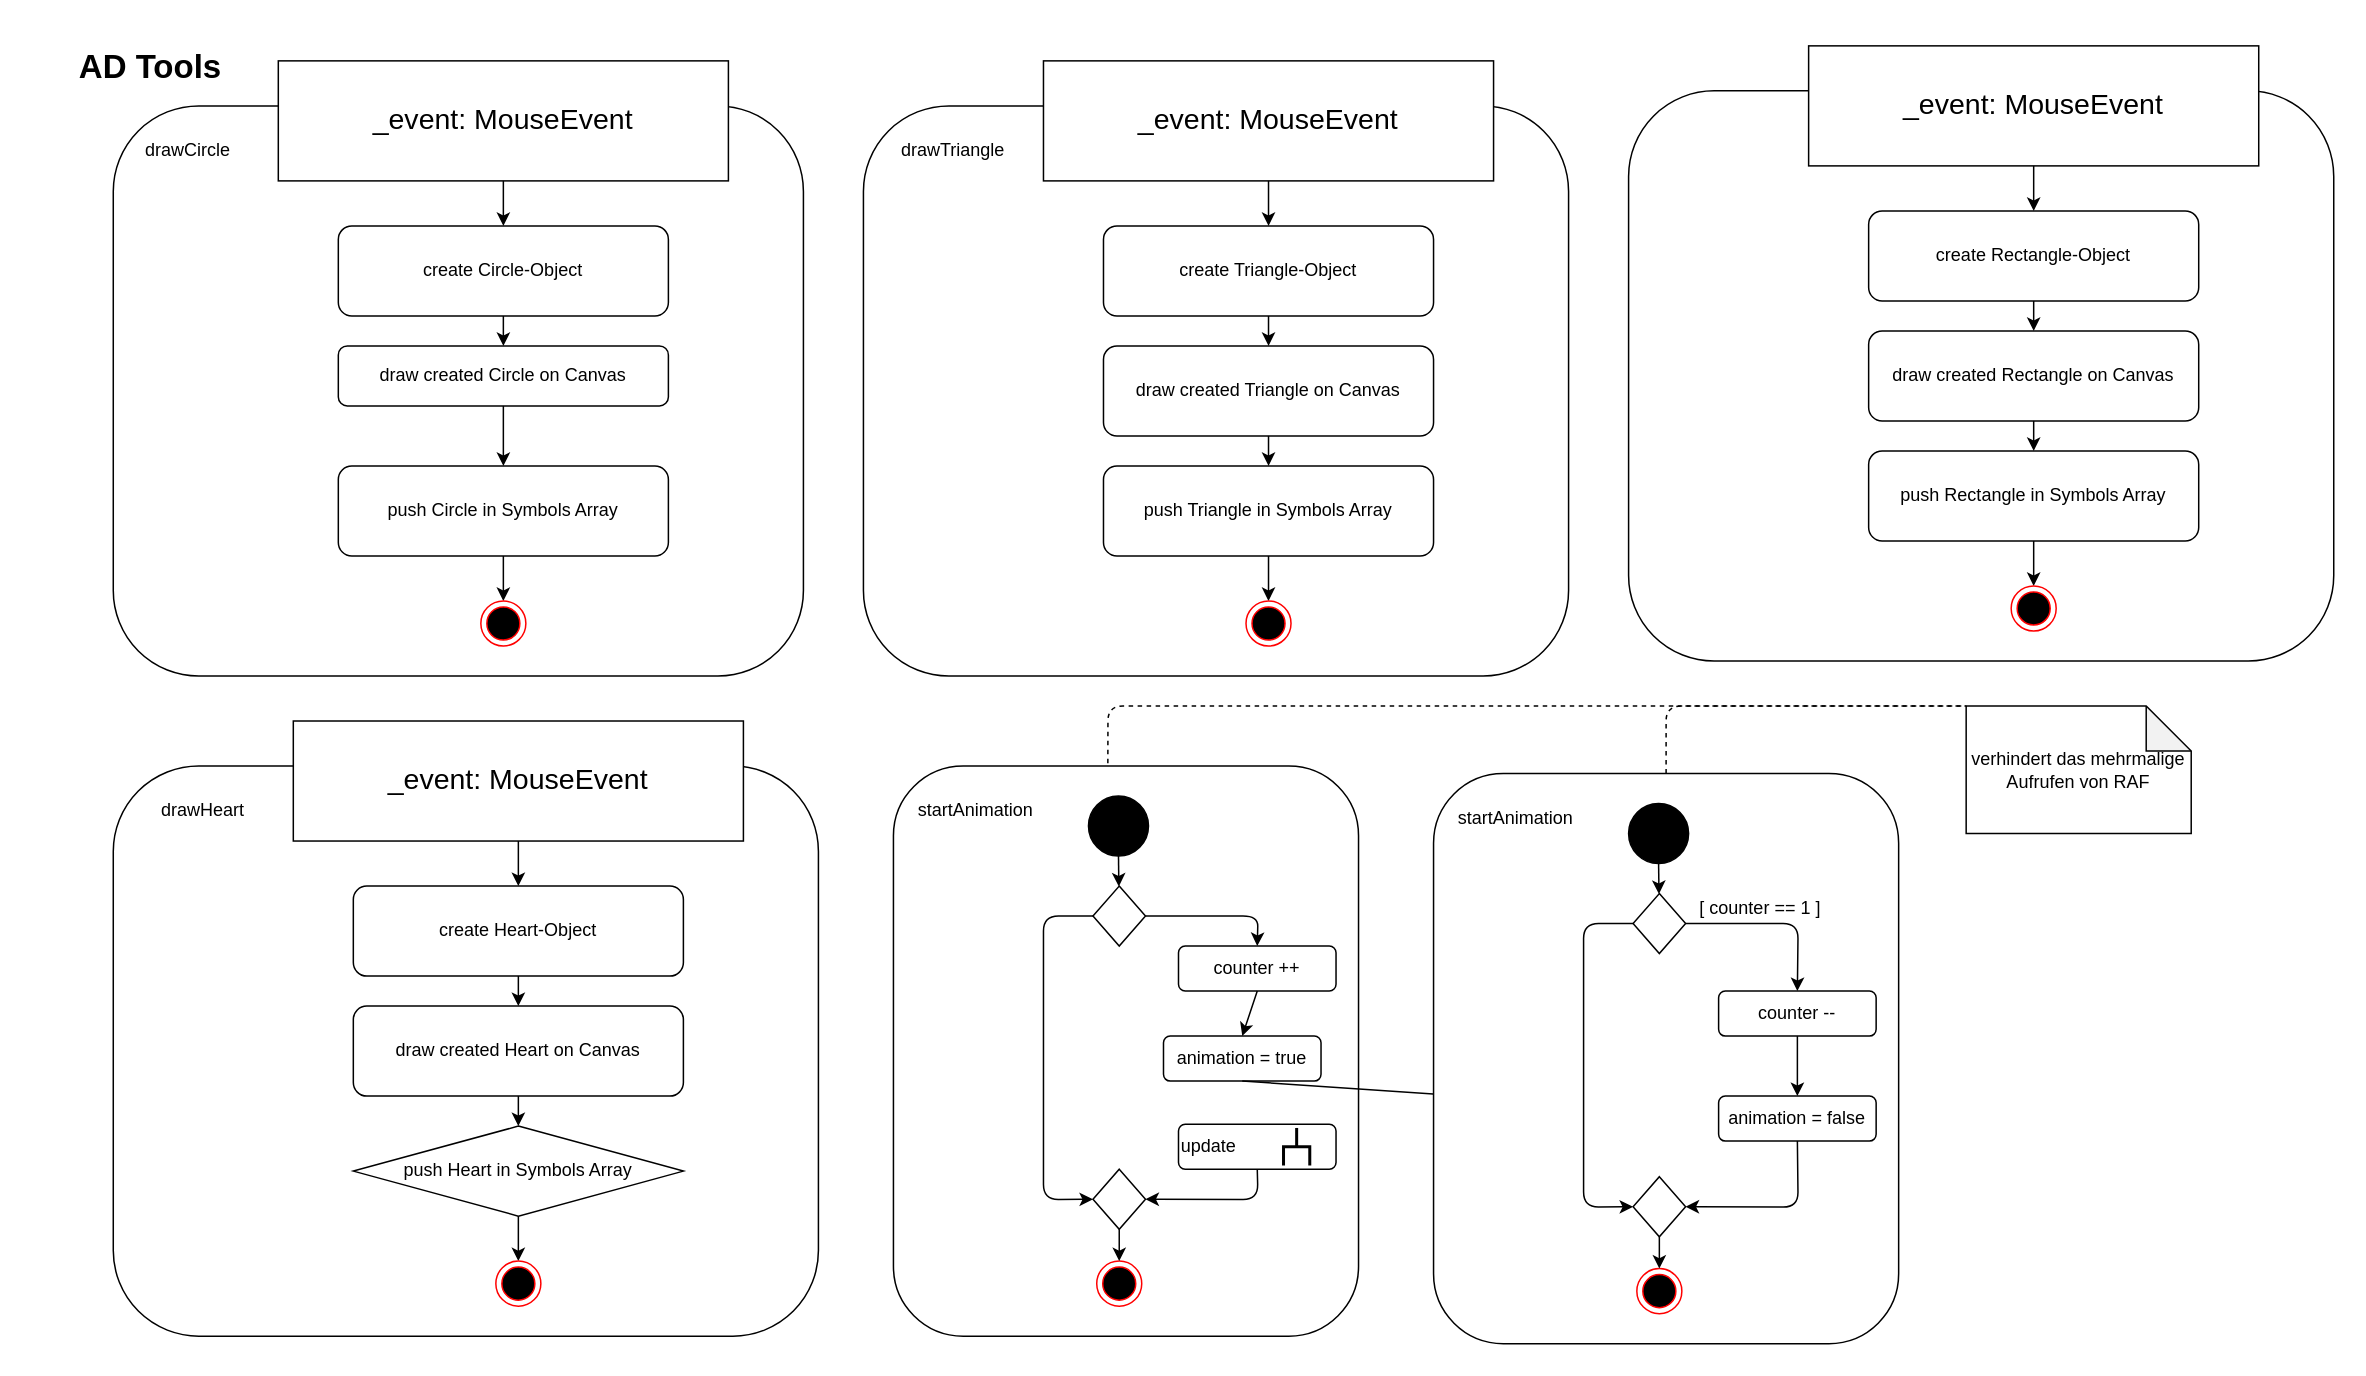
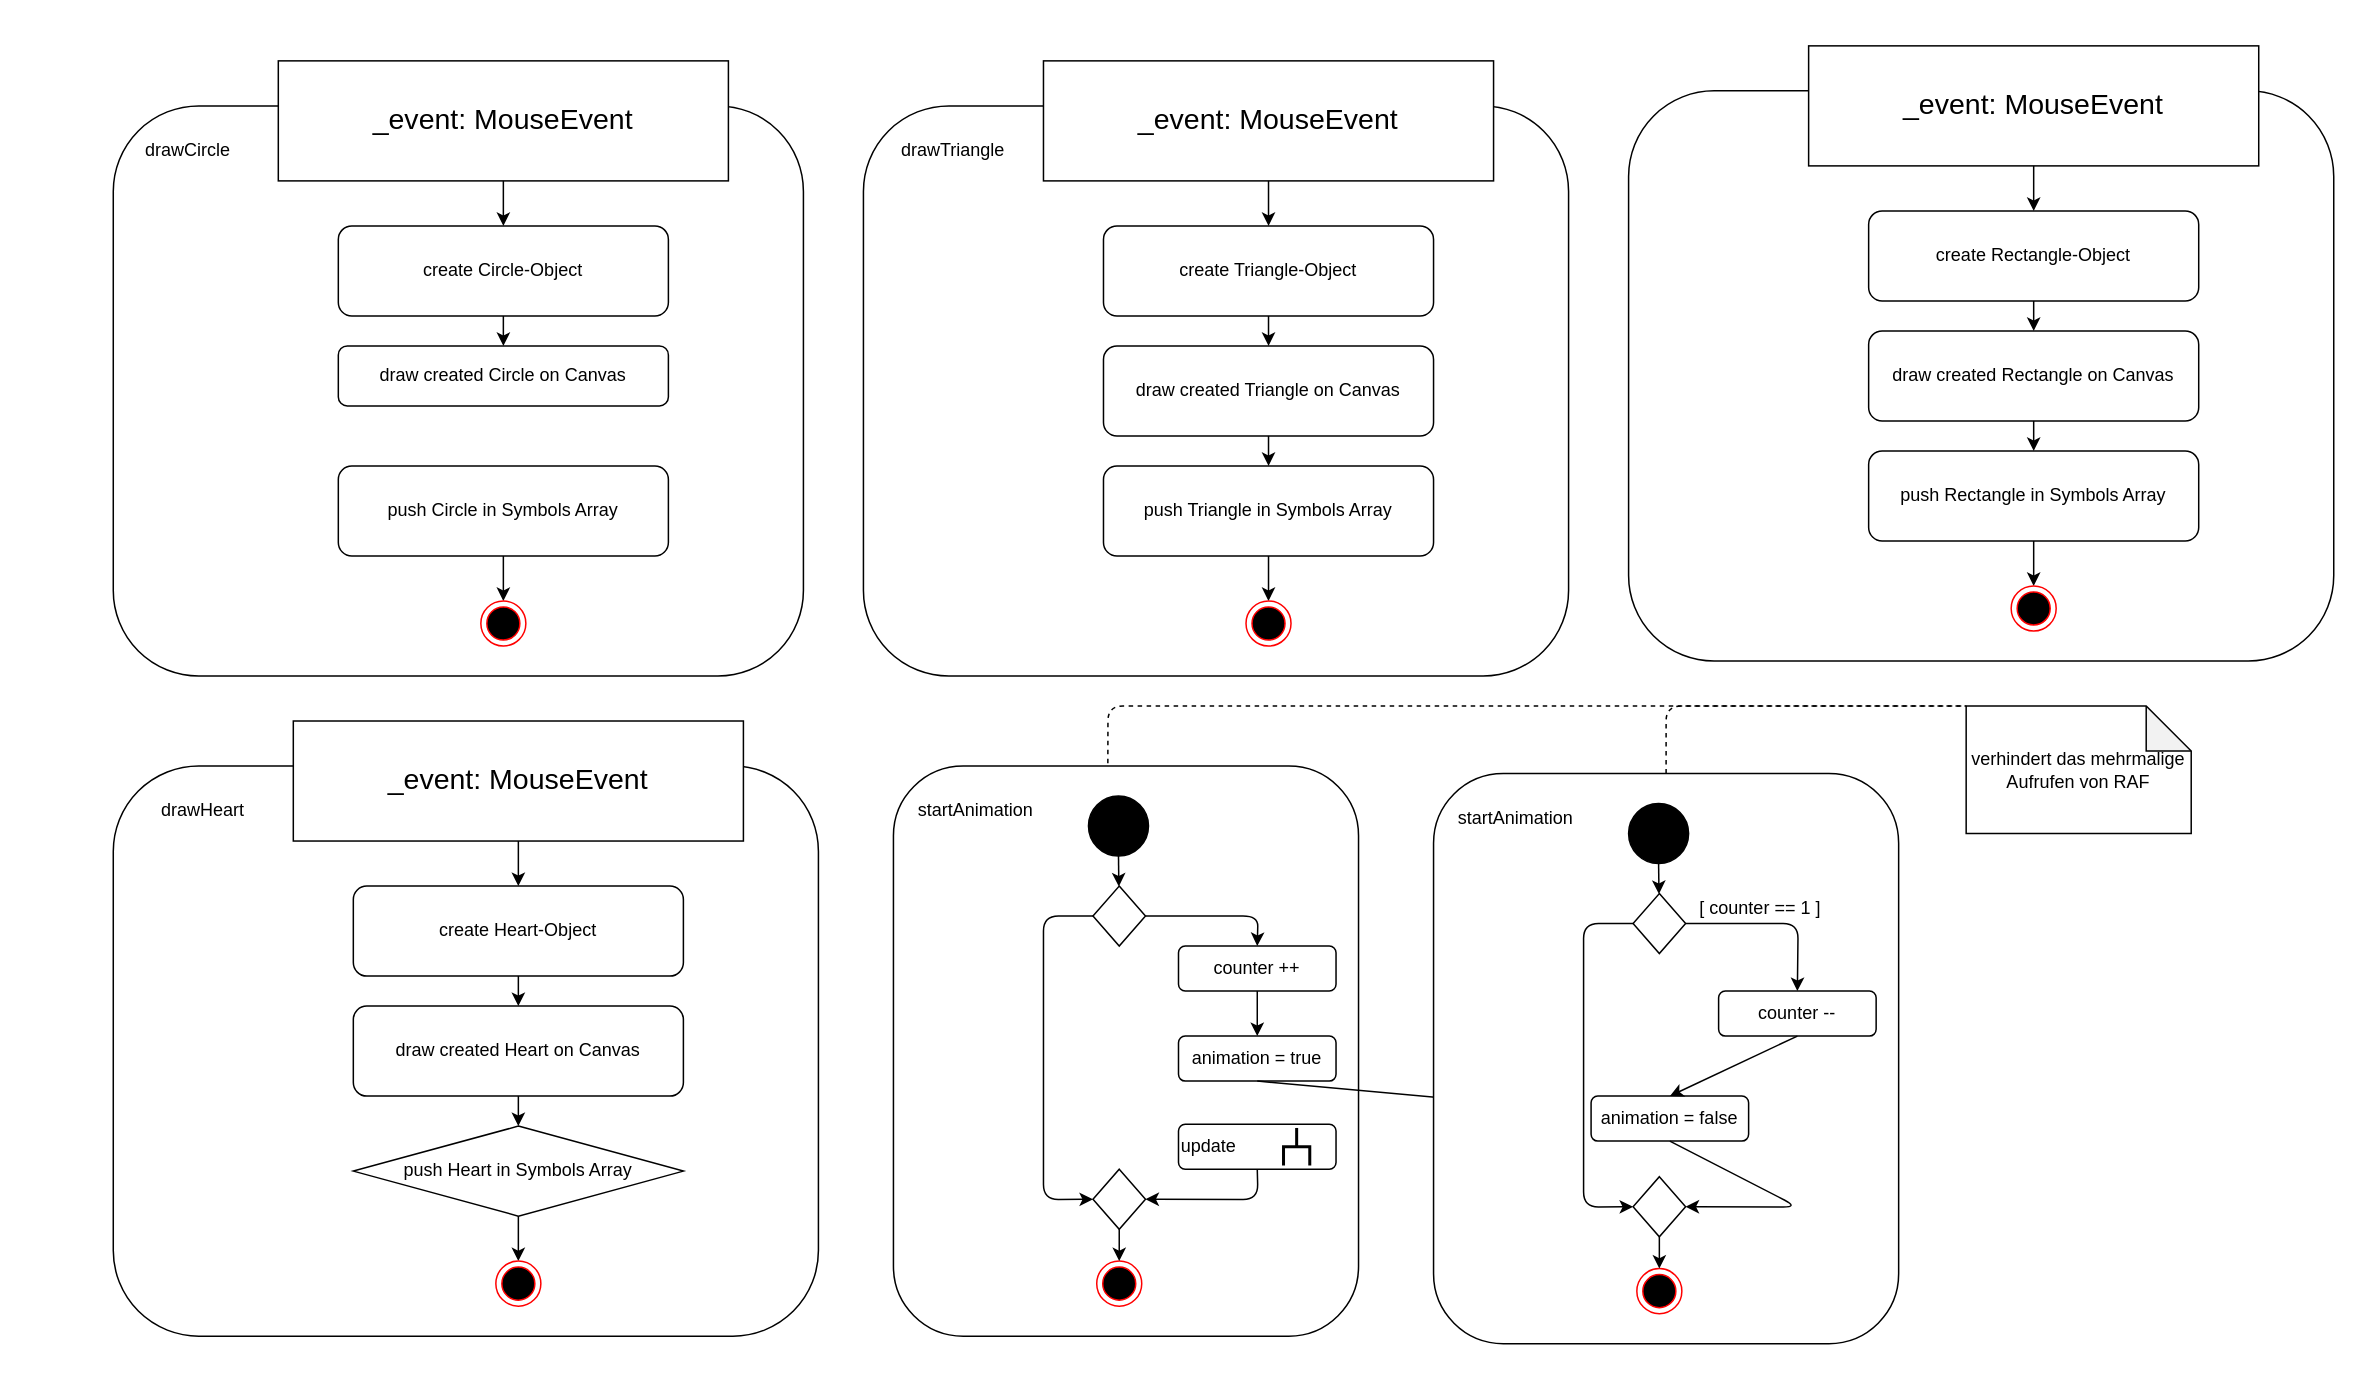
(151, 68) -> none
(503, 431) -> none
(1242, 1058) -> (1257, 1058)
(1797, 1118) -> (1670, 1118)
